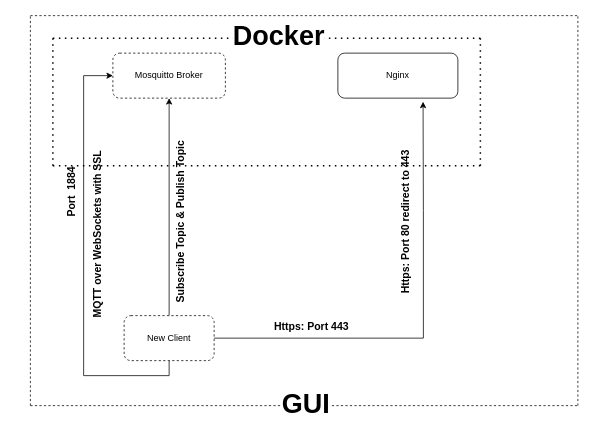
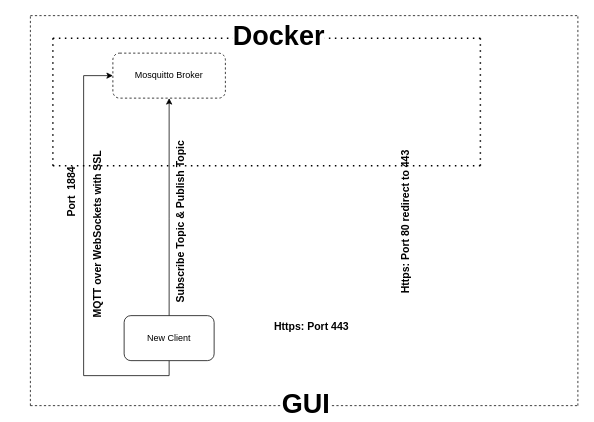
(398, 75) -> none
(423, 237) -> none
(169, 338) -> (169, 338)
